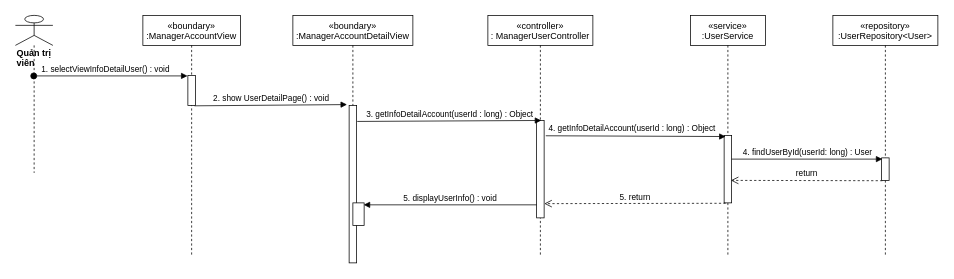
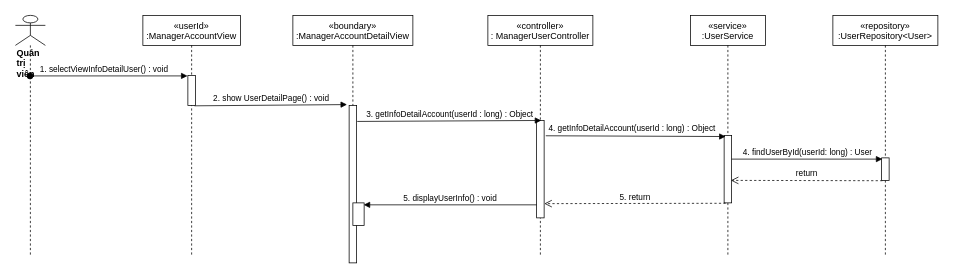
(191, 26) -> (191, 26)
(34, 94) -> (30, 135)
